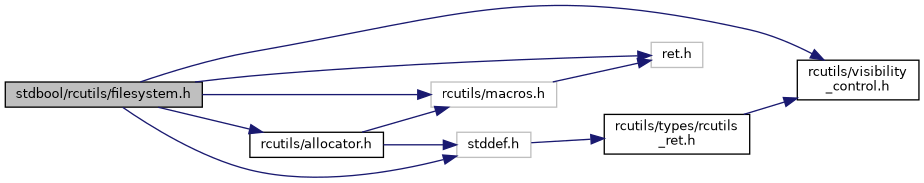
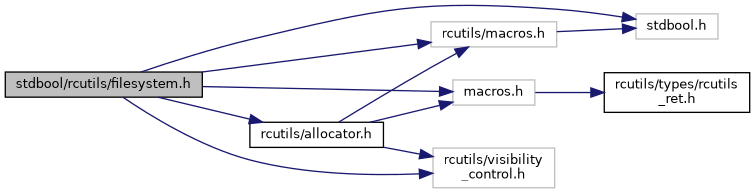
(677, 55) -> (677, 26)
(858, 80) -> (494, 168)
(764, 108) -> (402, 151)
(494, 145) -> (494, 93)
